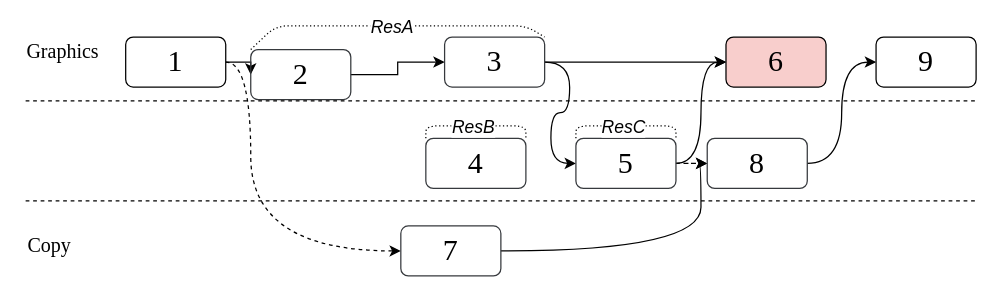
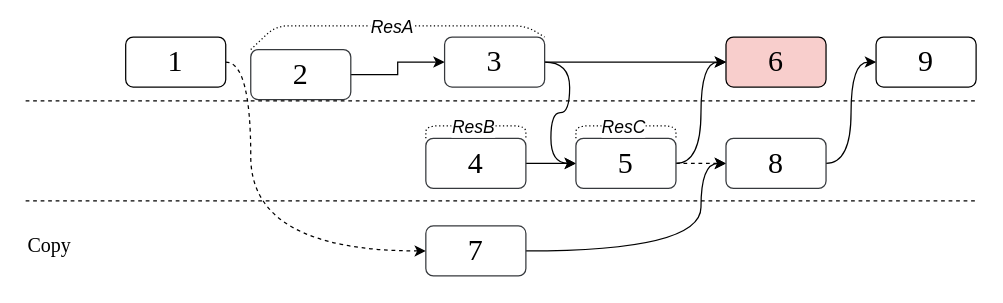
(63, 51) -> none
(244, 62) -> none
none -> (542, 163)
(757, 163) -> (776, 163)
(451, 251) -> (476, 251)
